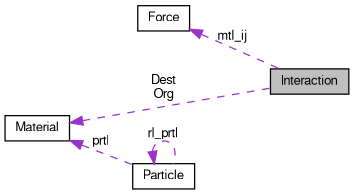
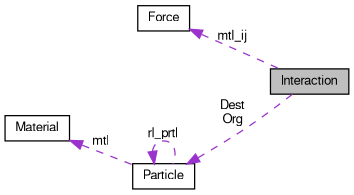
(176, 104) -> (247, 128)
(101, 142) -> (101, 142)
